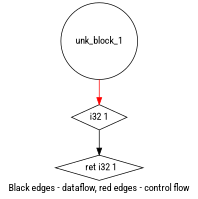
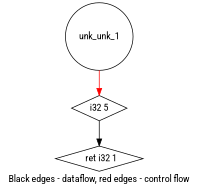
(99, 41) -> (99, 37)
(99, 117) -> (99, 108)
